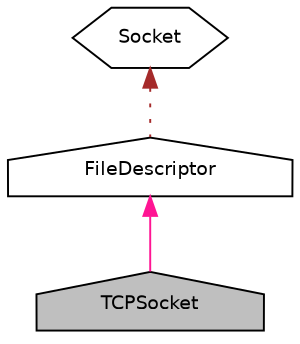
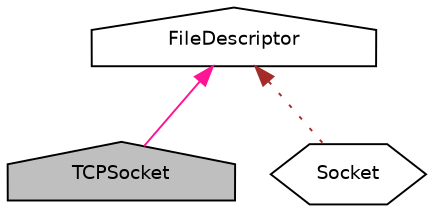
(150, 112) -> (296, 112)
